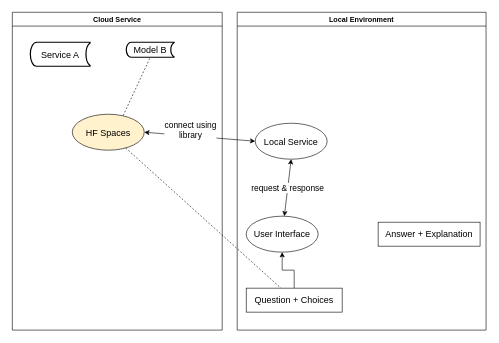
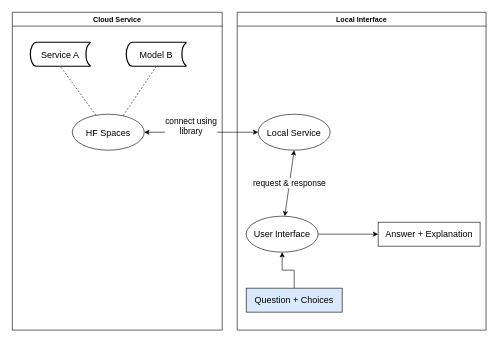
(362, 20) -> (362, 20)
(150, 50) -> (156, 54)
(108, 132) -> (108, 132)
(291, 141) -> (294, 132)
(202, 217) -> (78, 91)
none -> (372, 234)
(294, 300) -> (294, 300)
